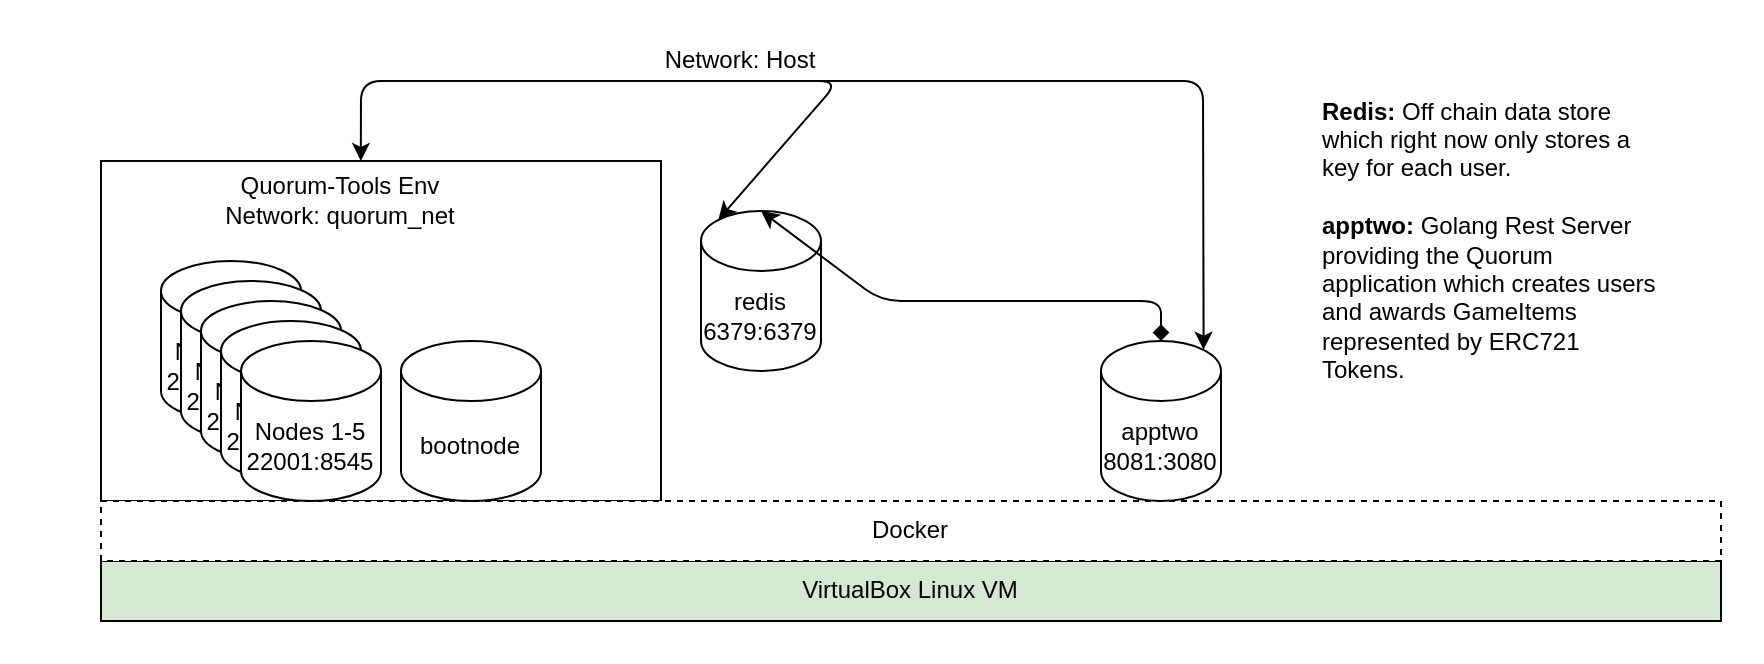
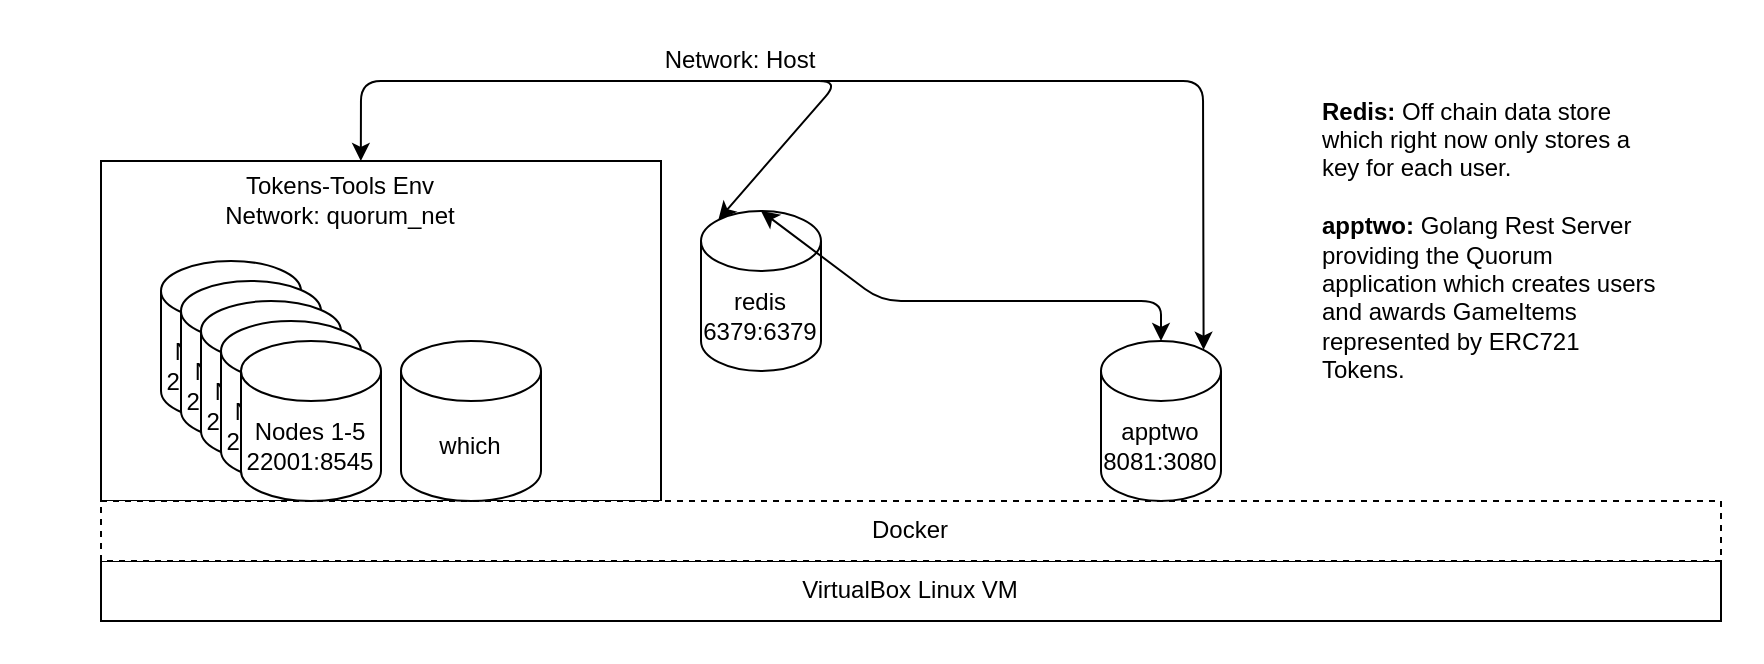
(341, 201) -> (341, 201)
(1161, 325) -> (1161, 326)
(471, 447) -> (471, 447)
(911, 591) -> (911, 591)
